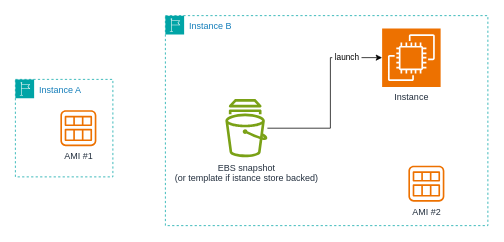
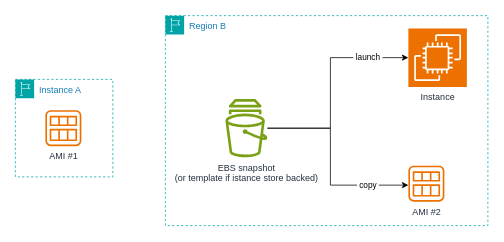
(213, 26) -> (207, 26)
(411, 57) -> (438, 57)
(78, 128) -> (63, 128)
none -> (330, 157)
